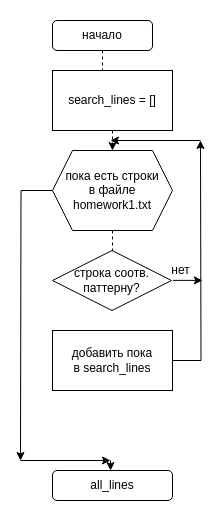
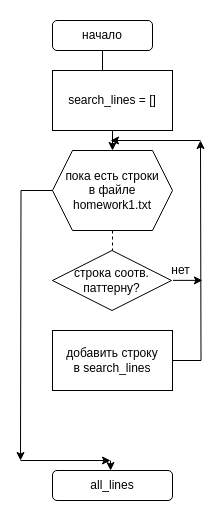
(103, 61) -> (103, 61)
(113, 361) -> (113, 361)
